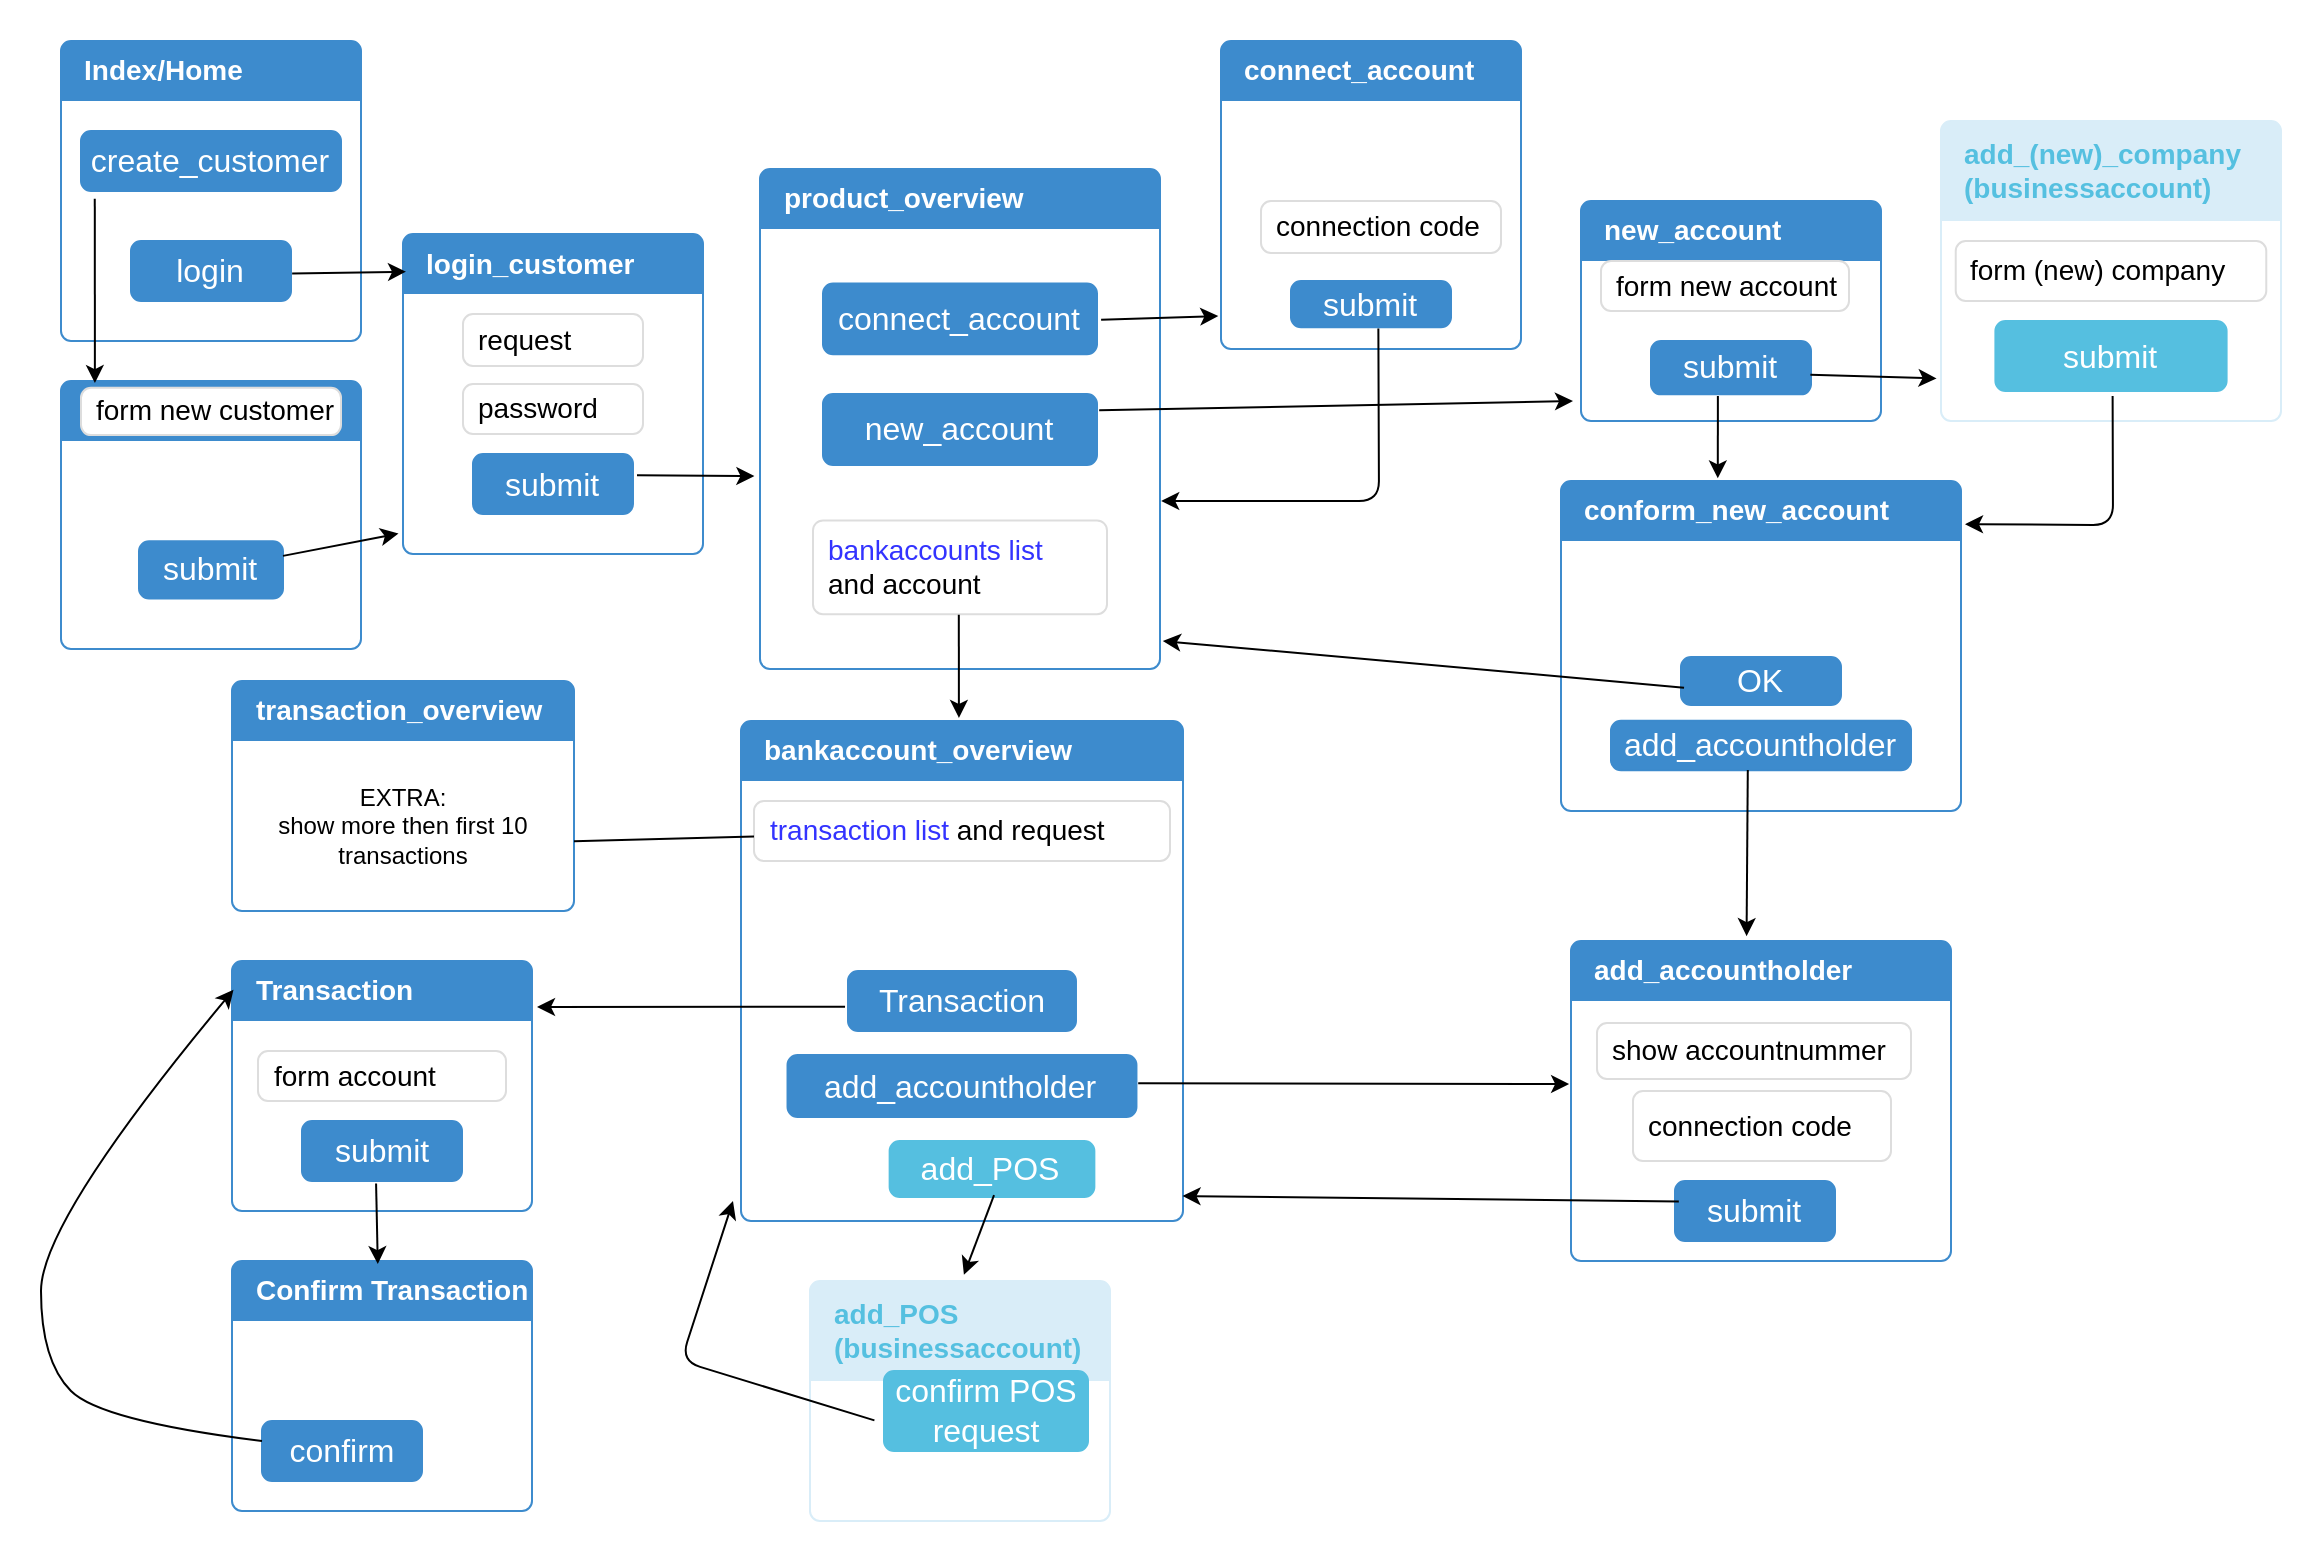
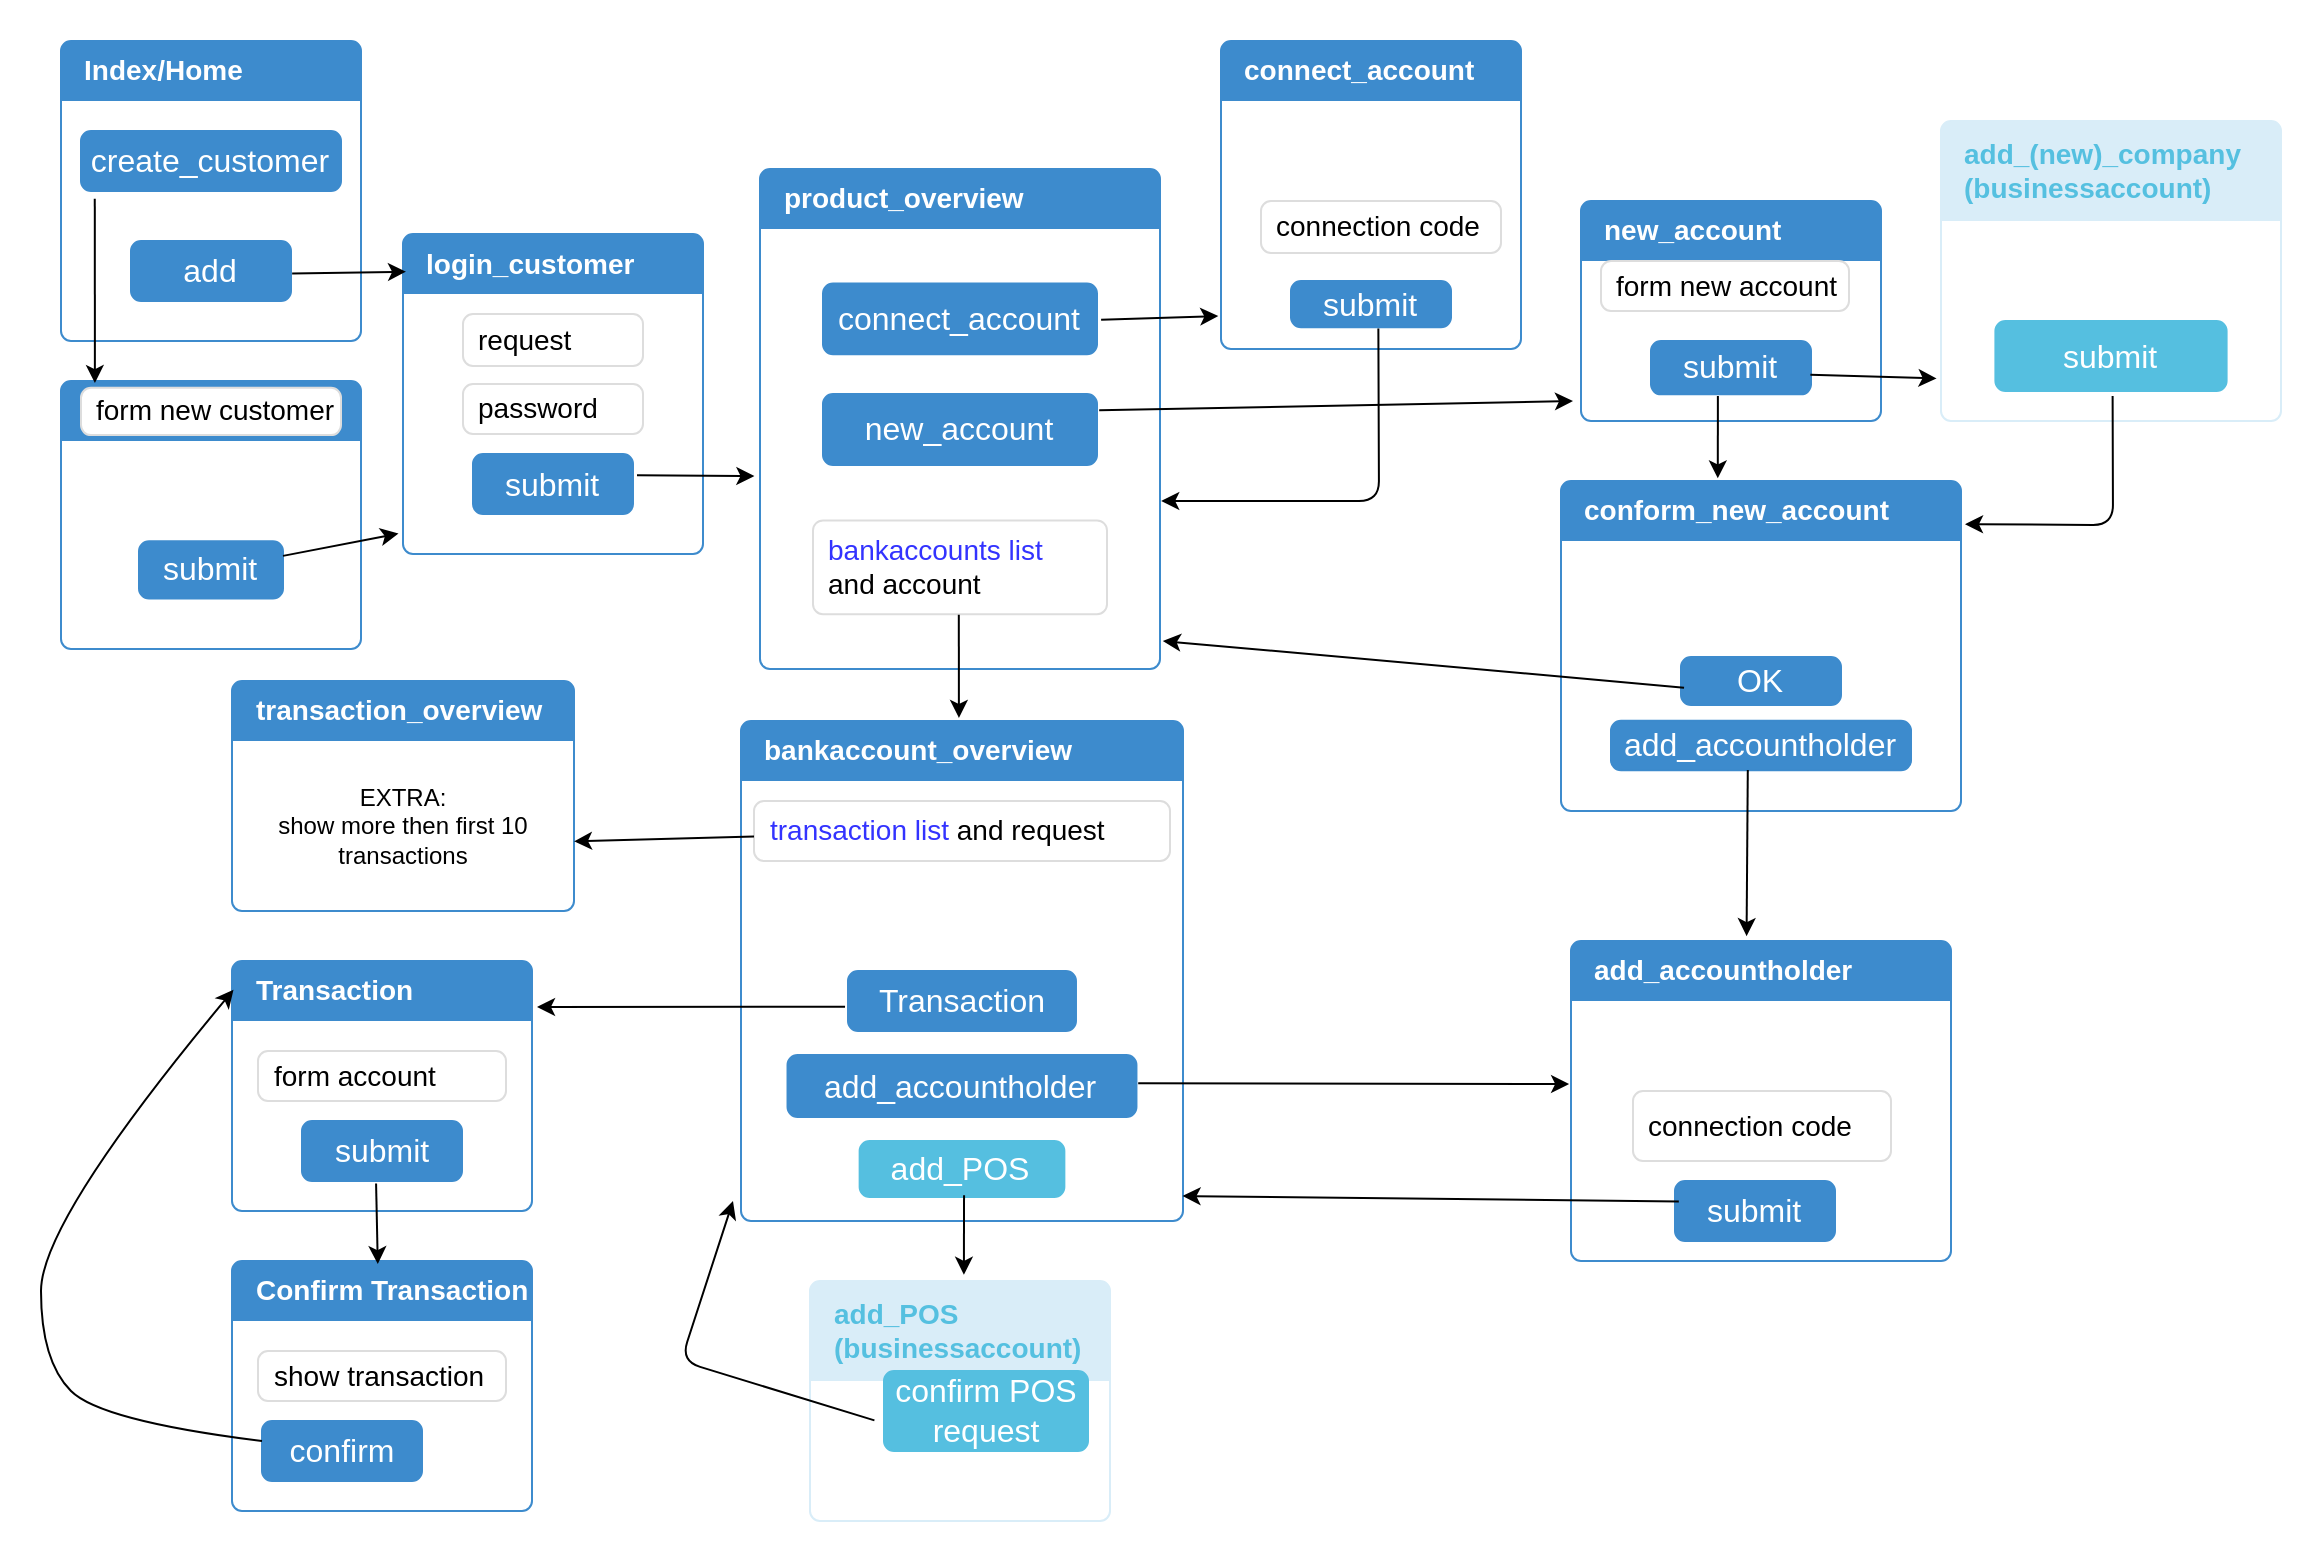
(211, 271) -> (211, 271)
(2111, 271) -> none
(582, 841) -> (589, 841)
(1754, 1051) -> none
(992, 1169) -> (962, 1169)
none -> (382, 1376)
